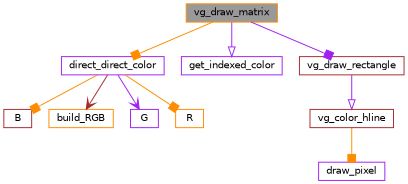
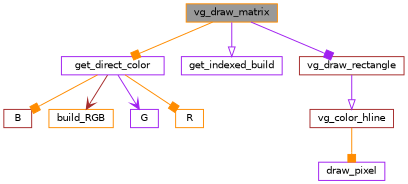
(113, 66) -> (113, 66)
(232, 66) -> (232, 66)
